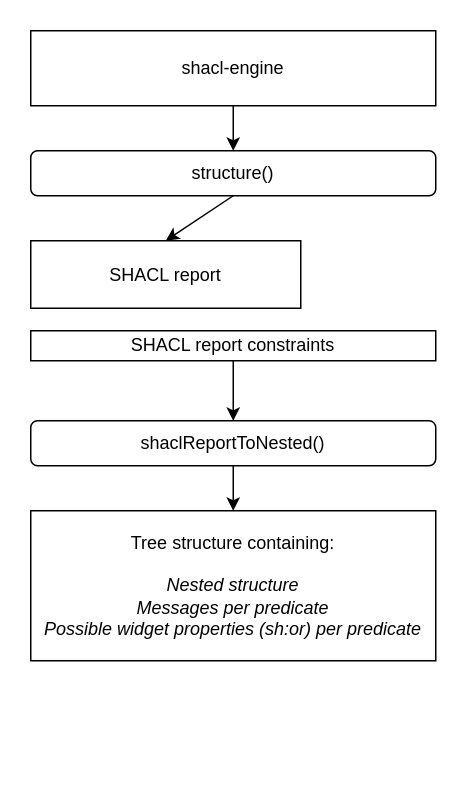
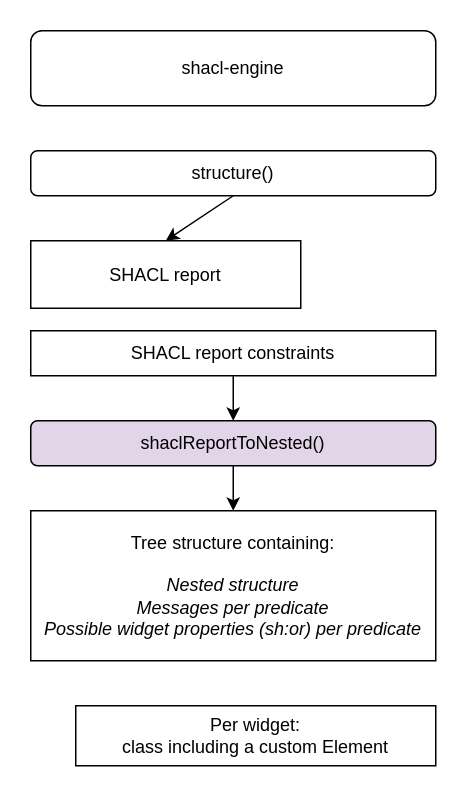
(233, 68) -> (233, 68)
(233, 123) -> none
(233, 346) -> (233, 353)
(233, 443) -> (233, 443)
none -> (256, 736)
